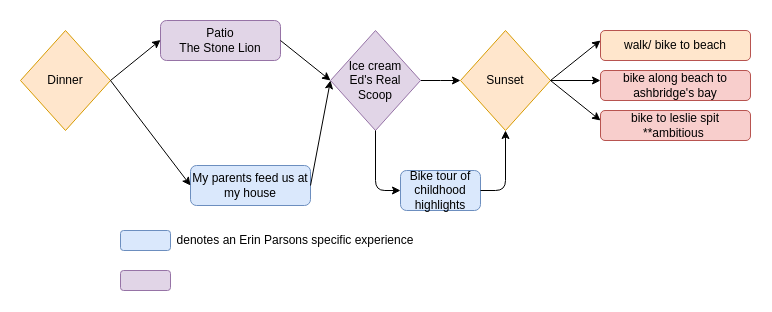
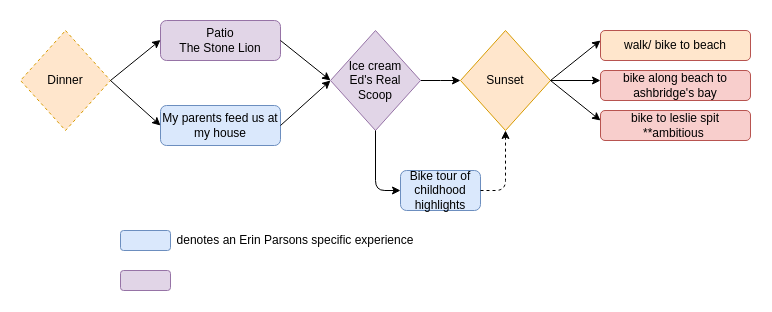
(66, 81) -> (66, 81)
(506, 171) -> (506, 171)
(251, 186) -> (221, 126)
